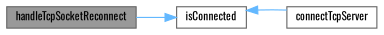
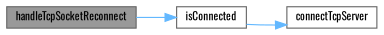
(272, 10) -> (261, 25)
